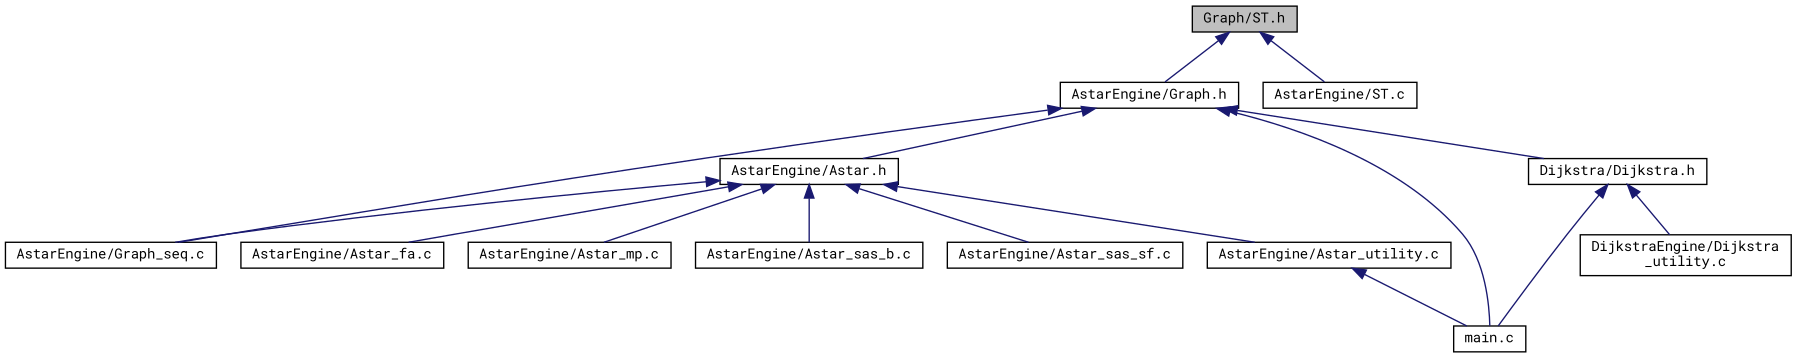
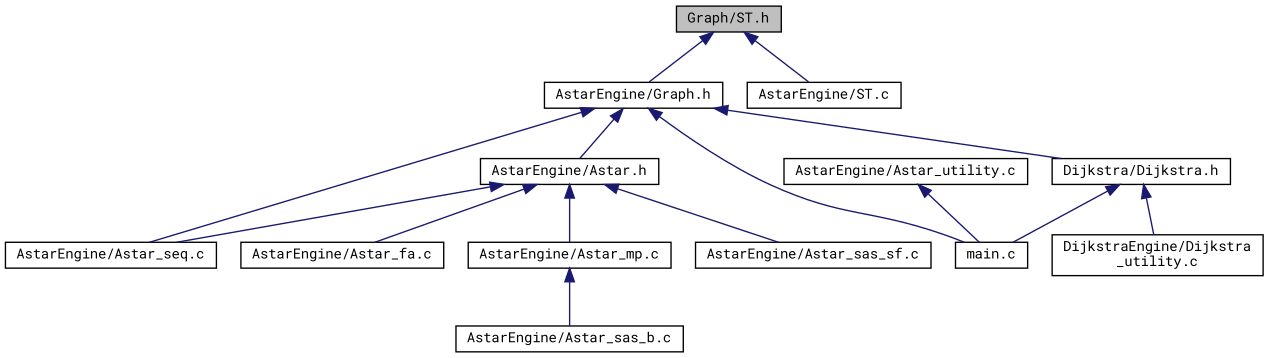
(1076, 214) -> none
(809, 220) -> (570, 304)
(111, 255) -> (111, 255)
